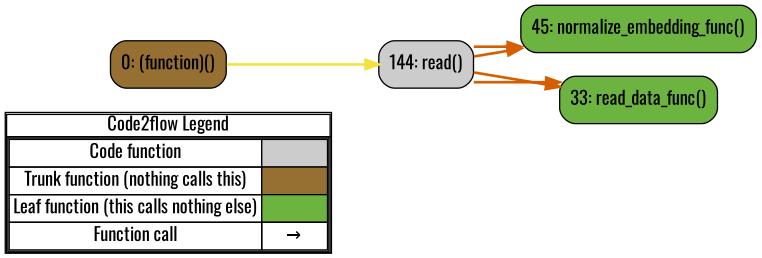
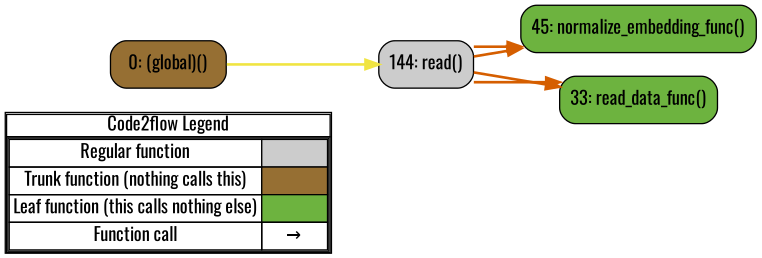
(168, 64) -> (168, 64)
(135, 153) -> (135, 153)
